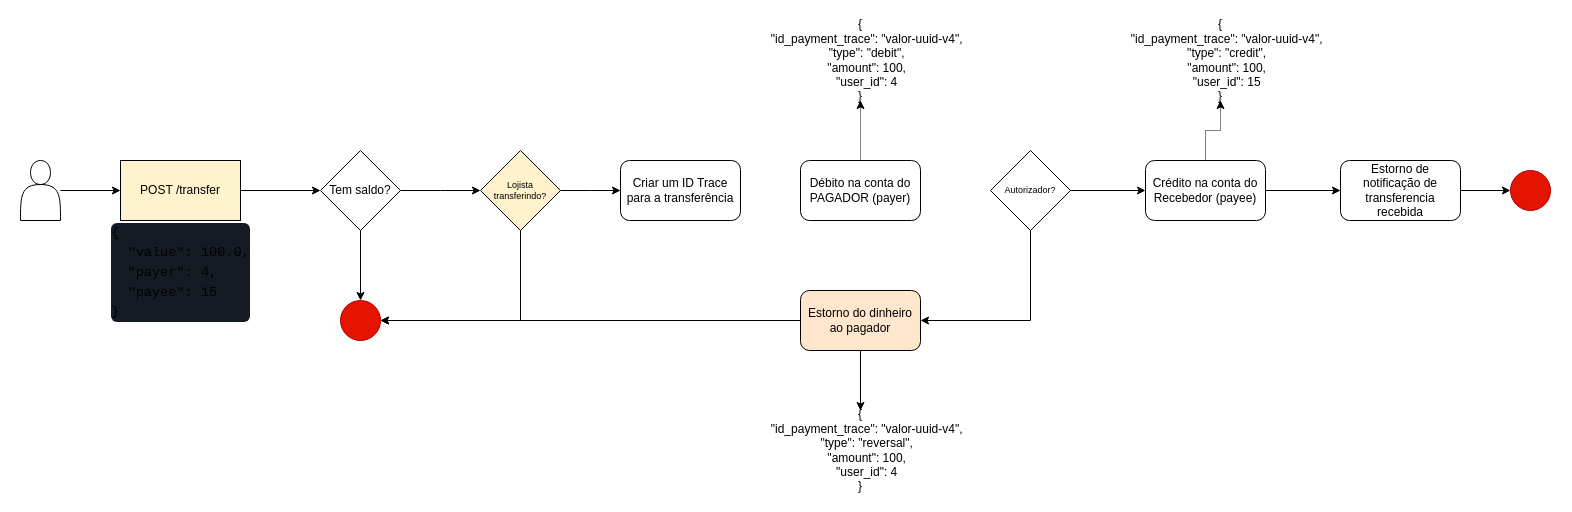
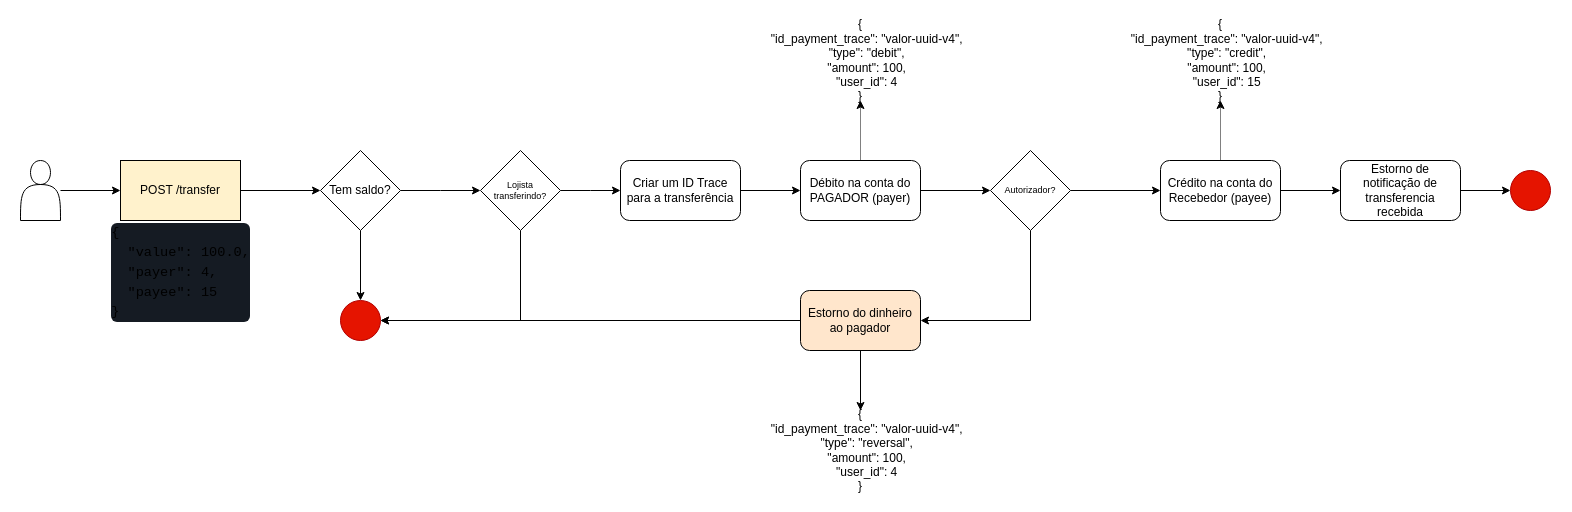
(521, 191) -> (521, 191)
none -> (767, 191)
none -> (952, 191)
(1206, 191) -> (1221, 191)
